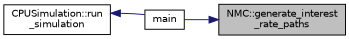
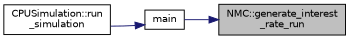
(133, 14) -> (123, 26)
(282, 20) -> (282, 20)
